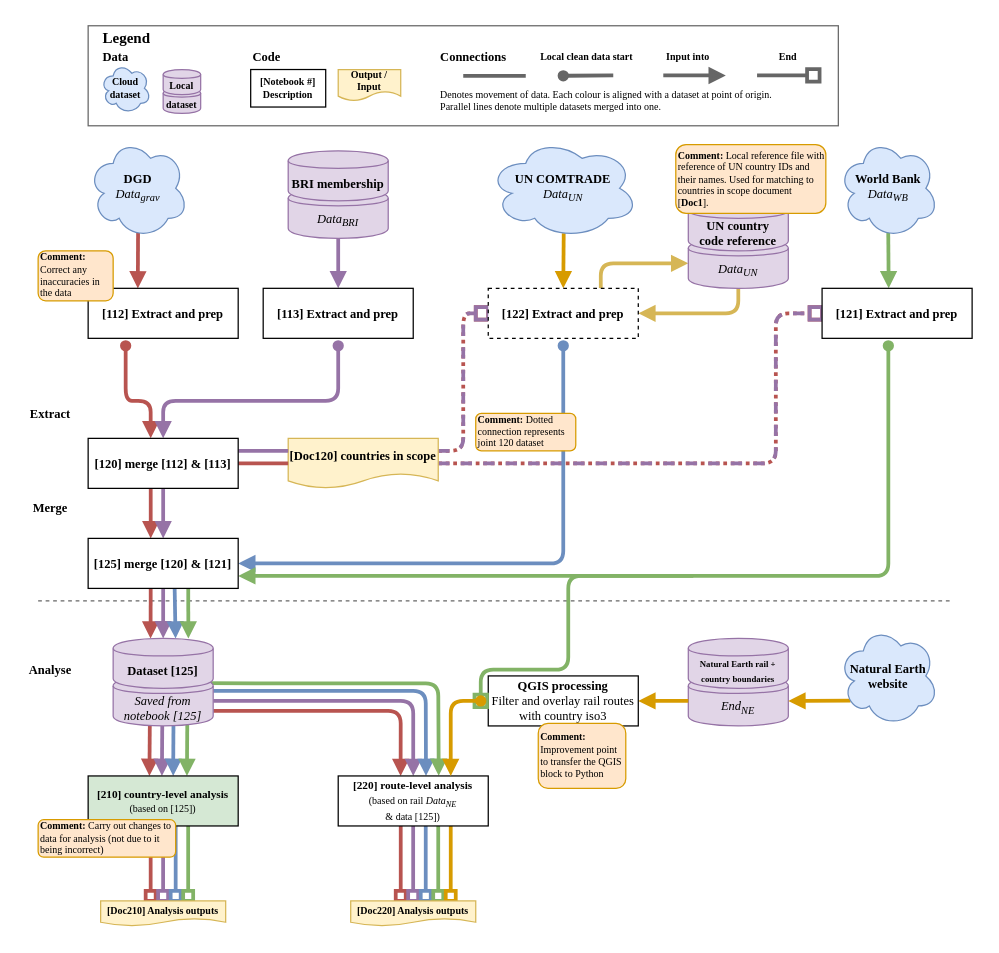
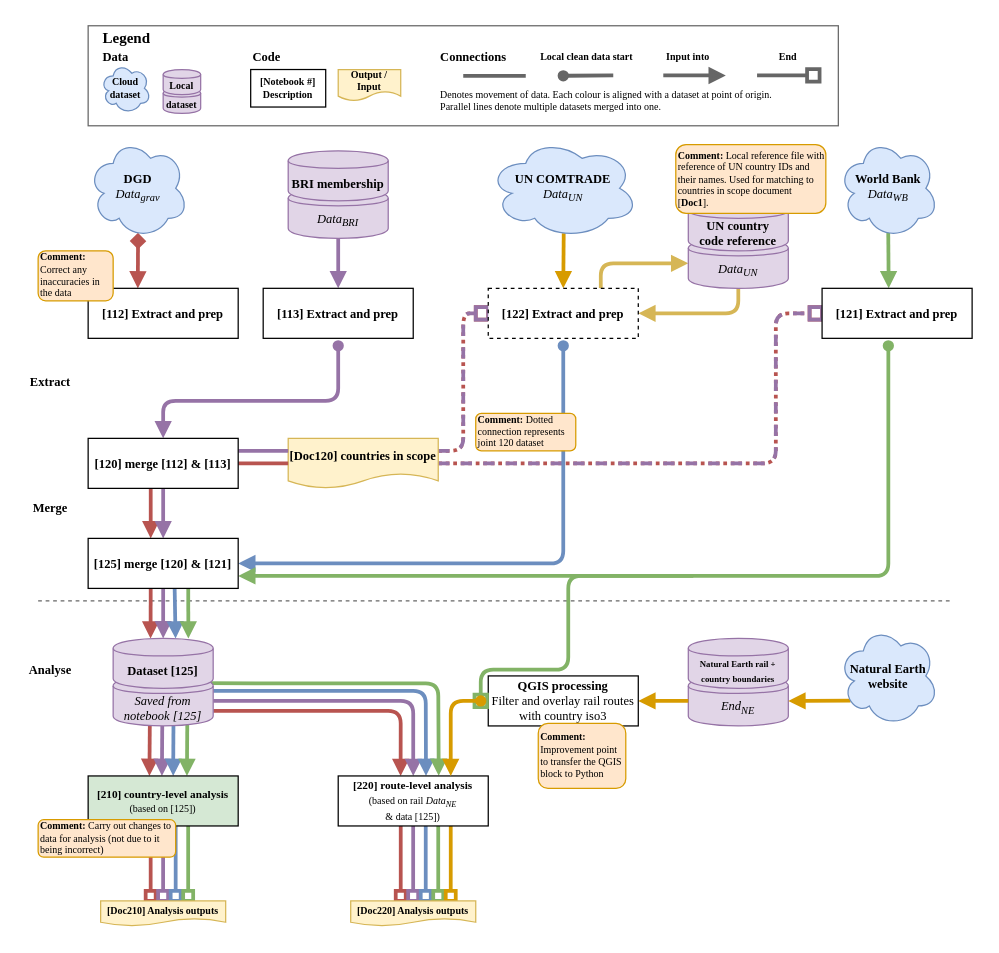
(138, 241) -> (138, 248)
(126, 391) -> none
(51, 413) -> (51, 382)
